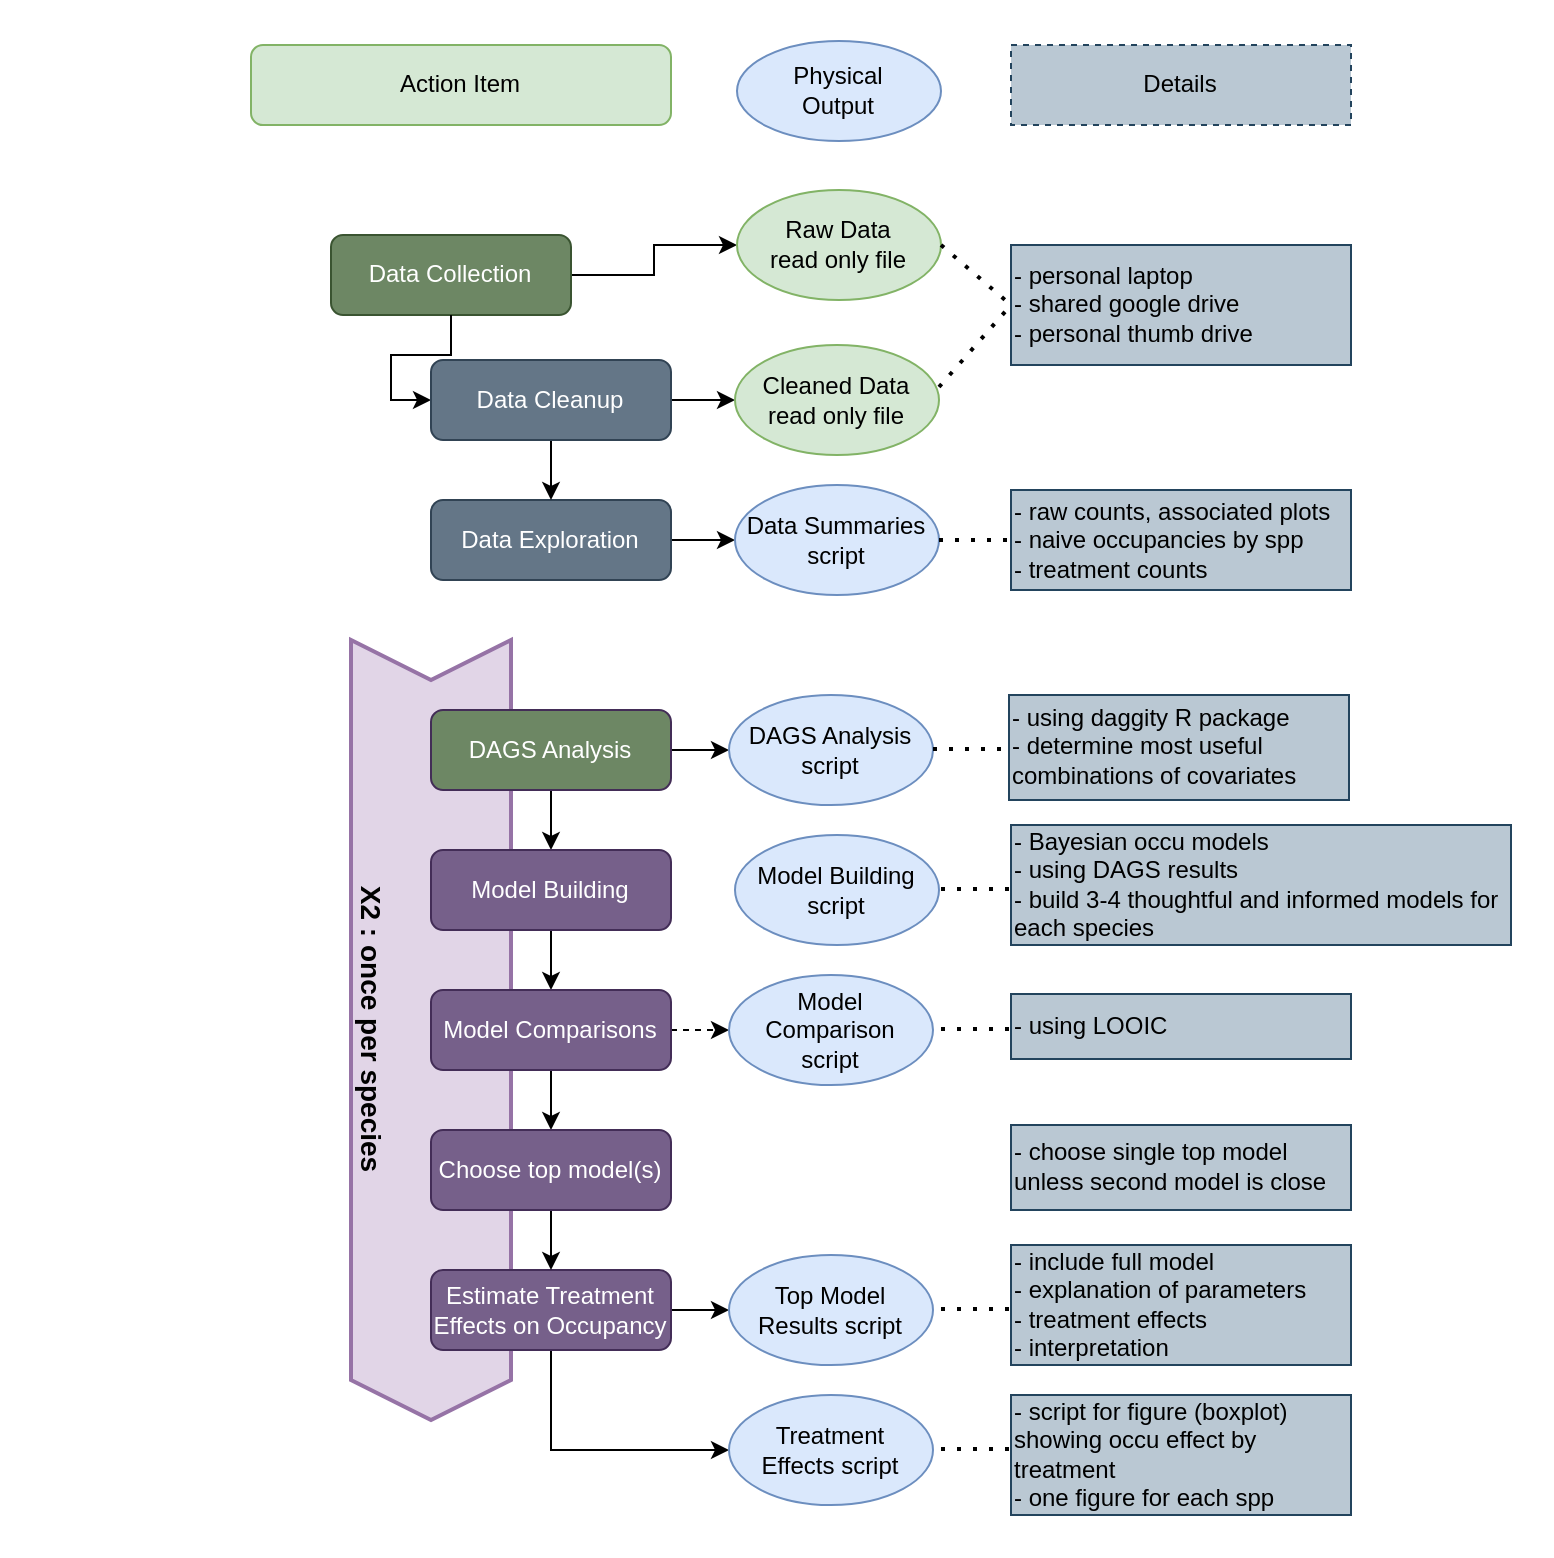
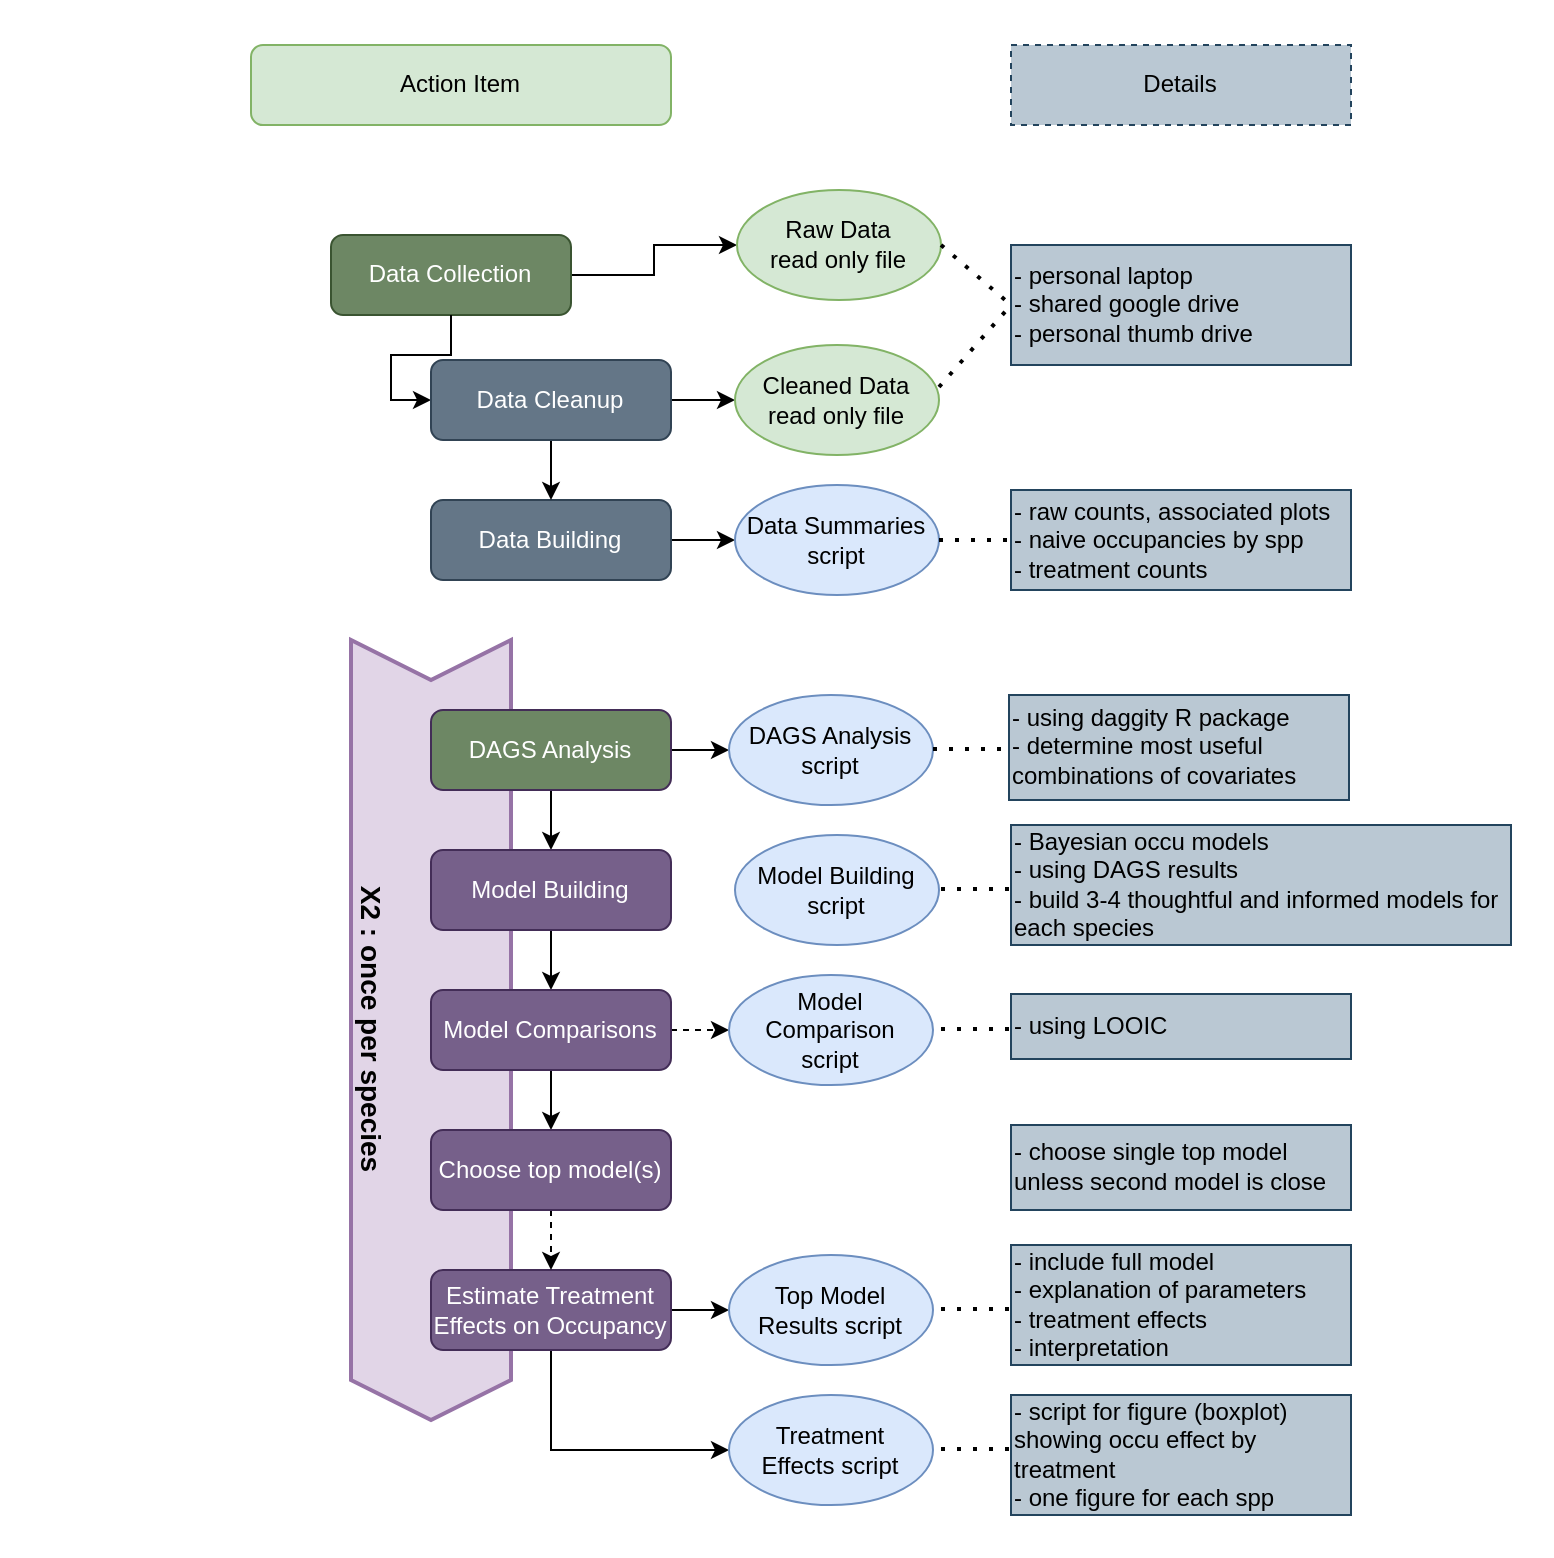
(839, 91) -> none
(551, 541) -> (551, 541)
(551, 1235) -> (551, 1235)
